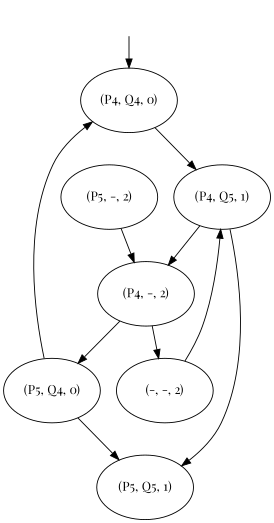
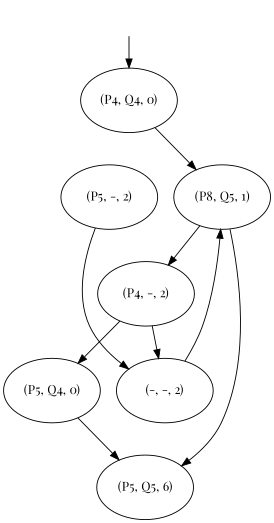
(222, 197) -> (222, 197)
(35, 236) -> none
(126, 241) -> (83, 301)
(145, 487) -> (145, 487)
